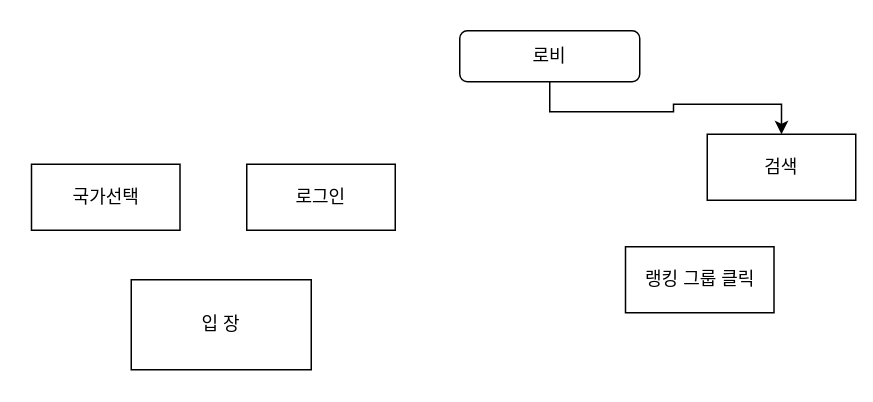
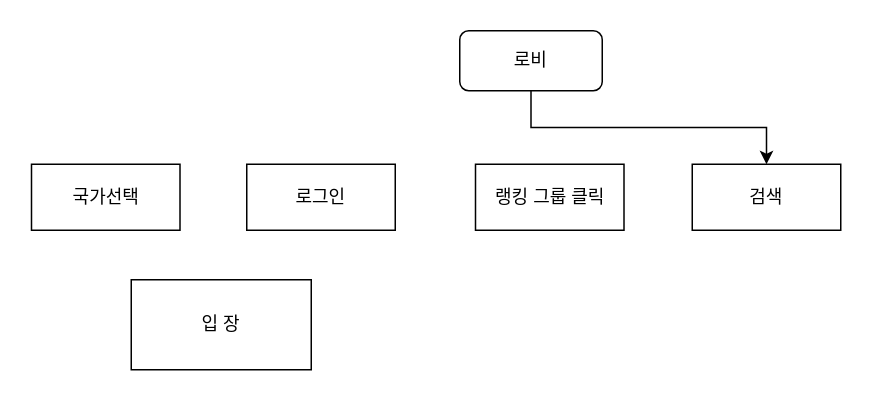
(550, 56) -> (531, 61)
(782, 167) -> (767, 197)
(700, 280) -> (550, 197)
